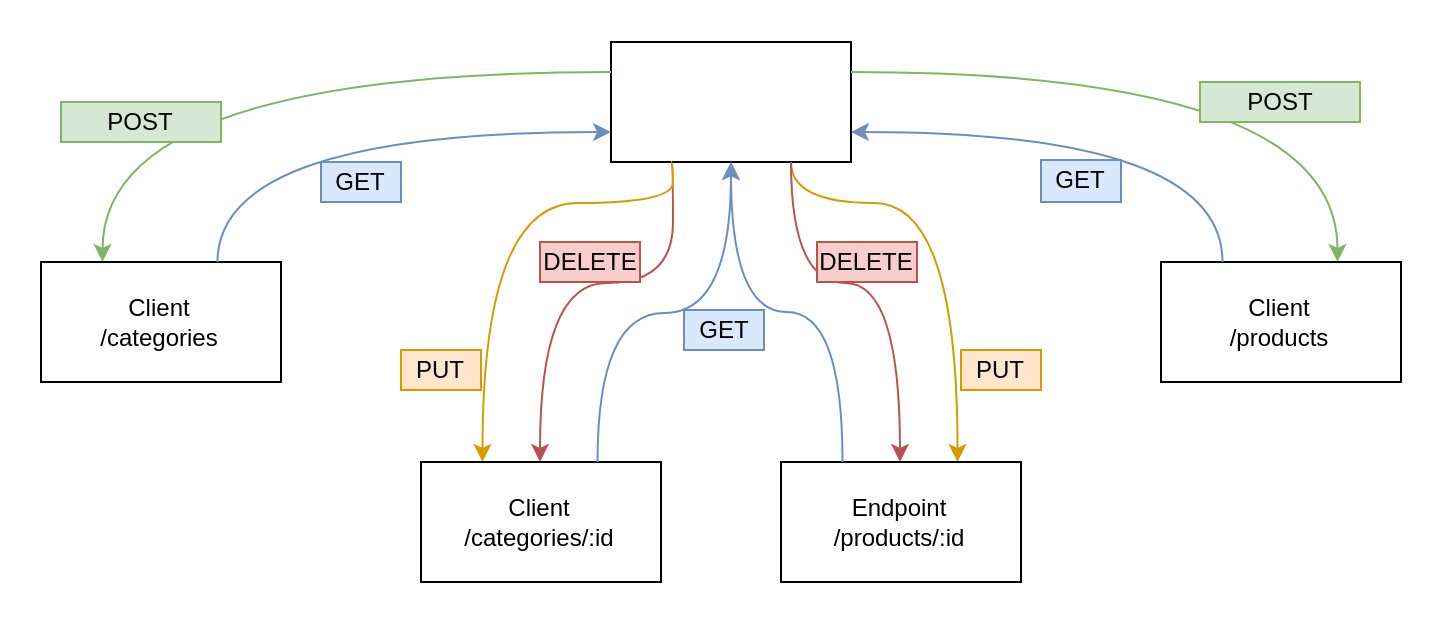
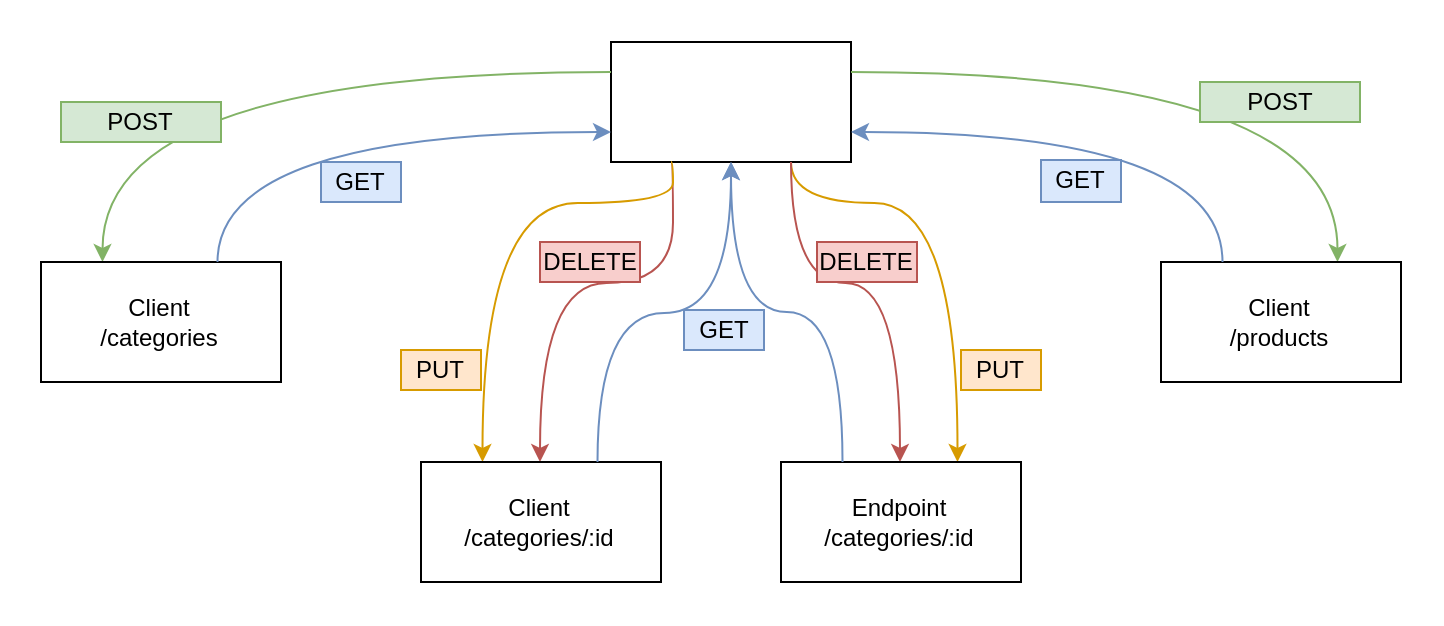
(900, 523) -> (900, 523)
